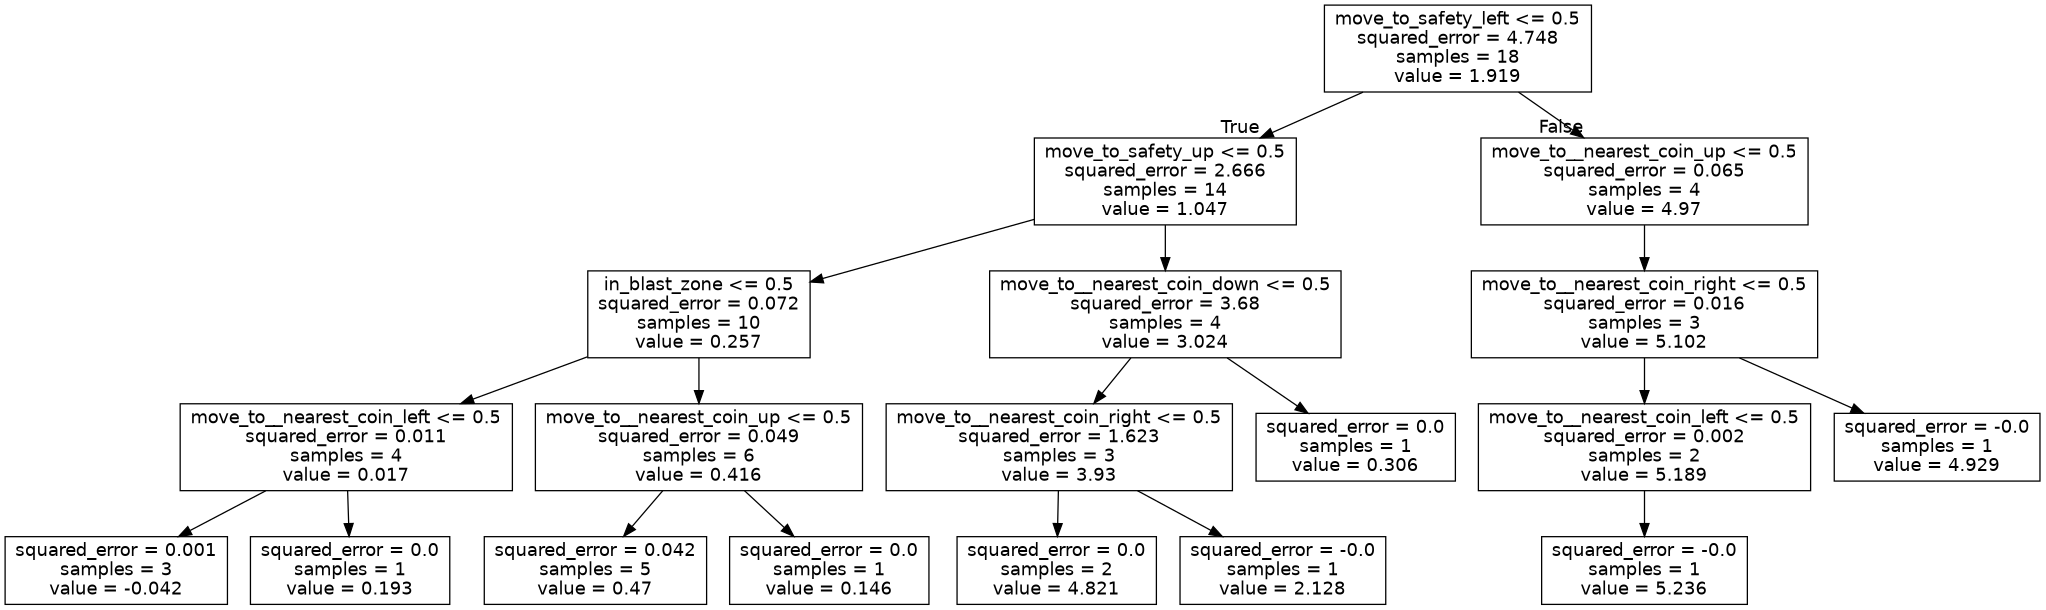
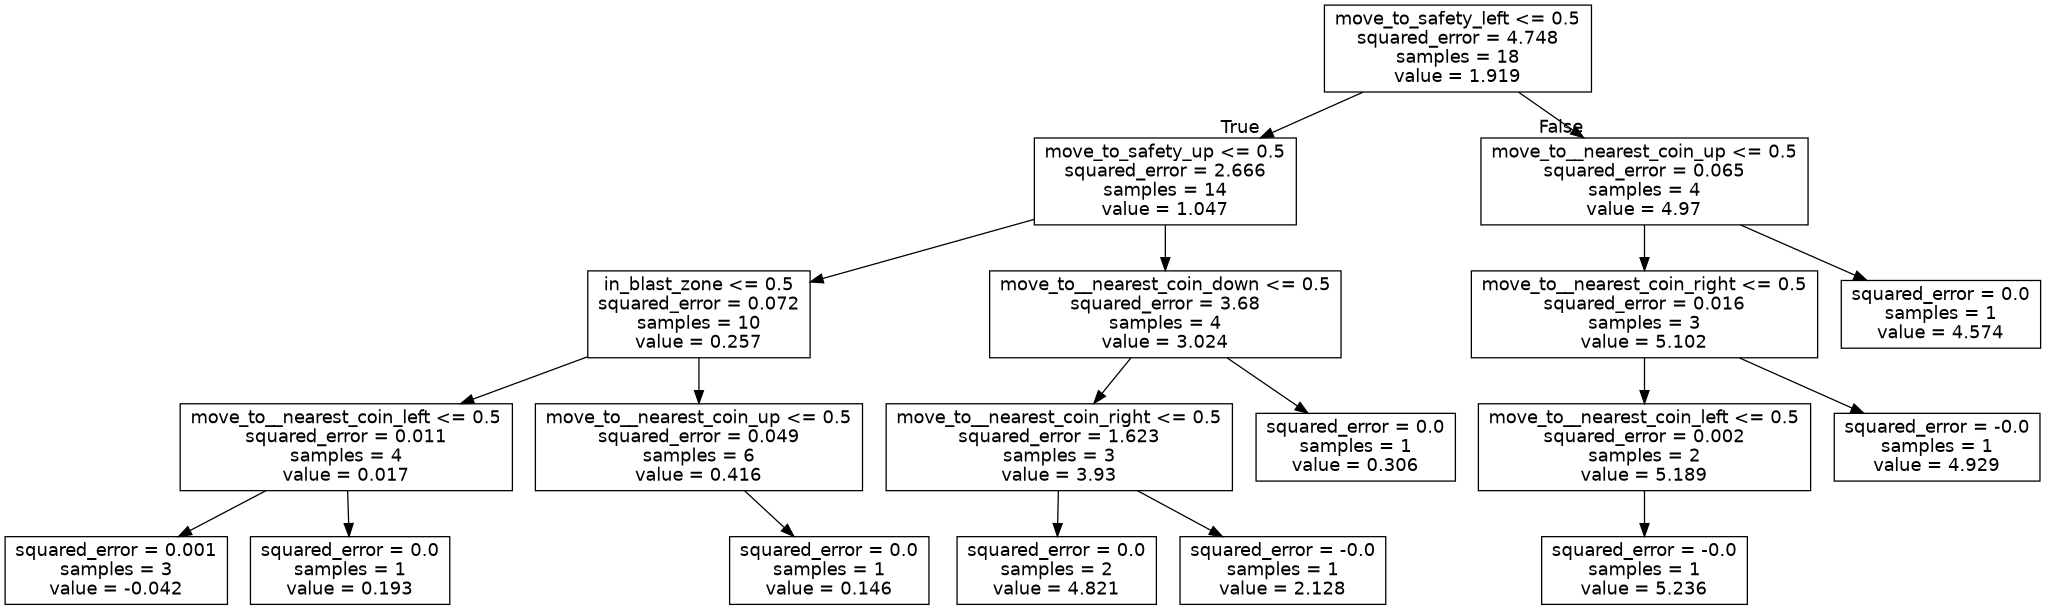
none -> (1941, 314)
(595, 571) -> none
